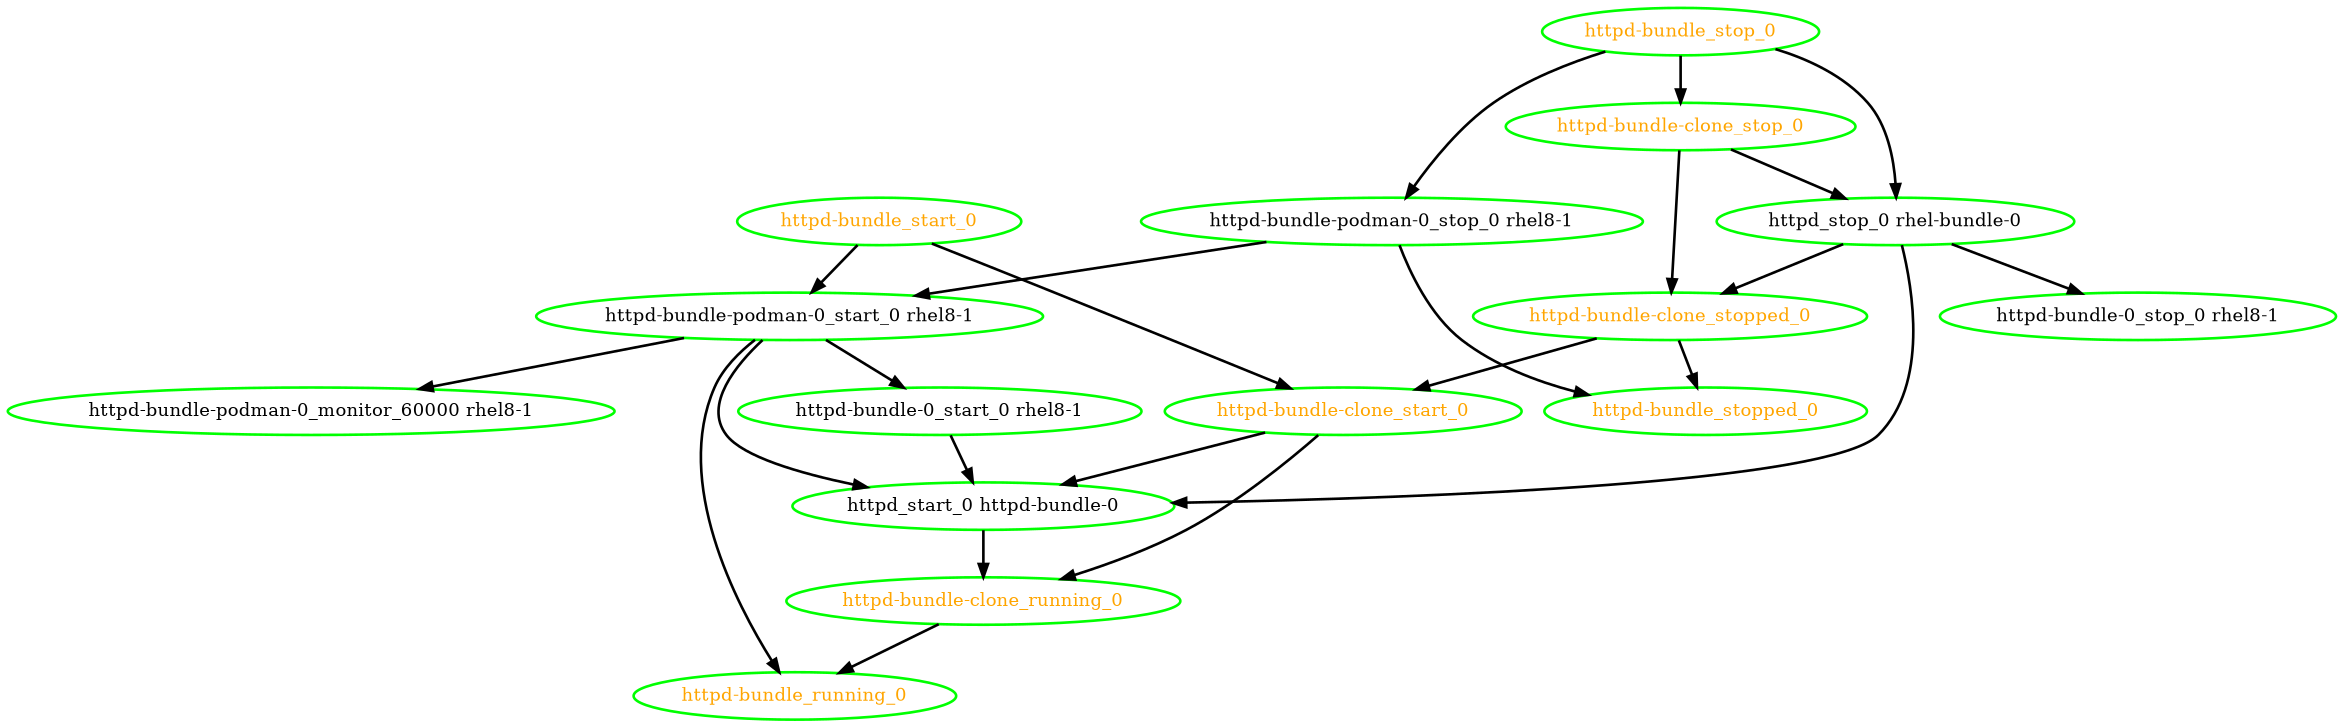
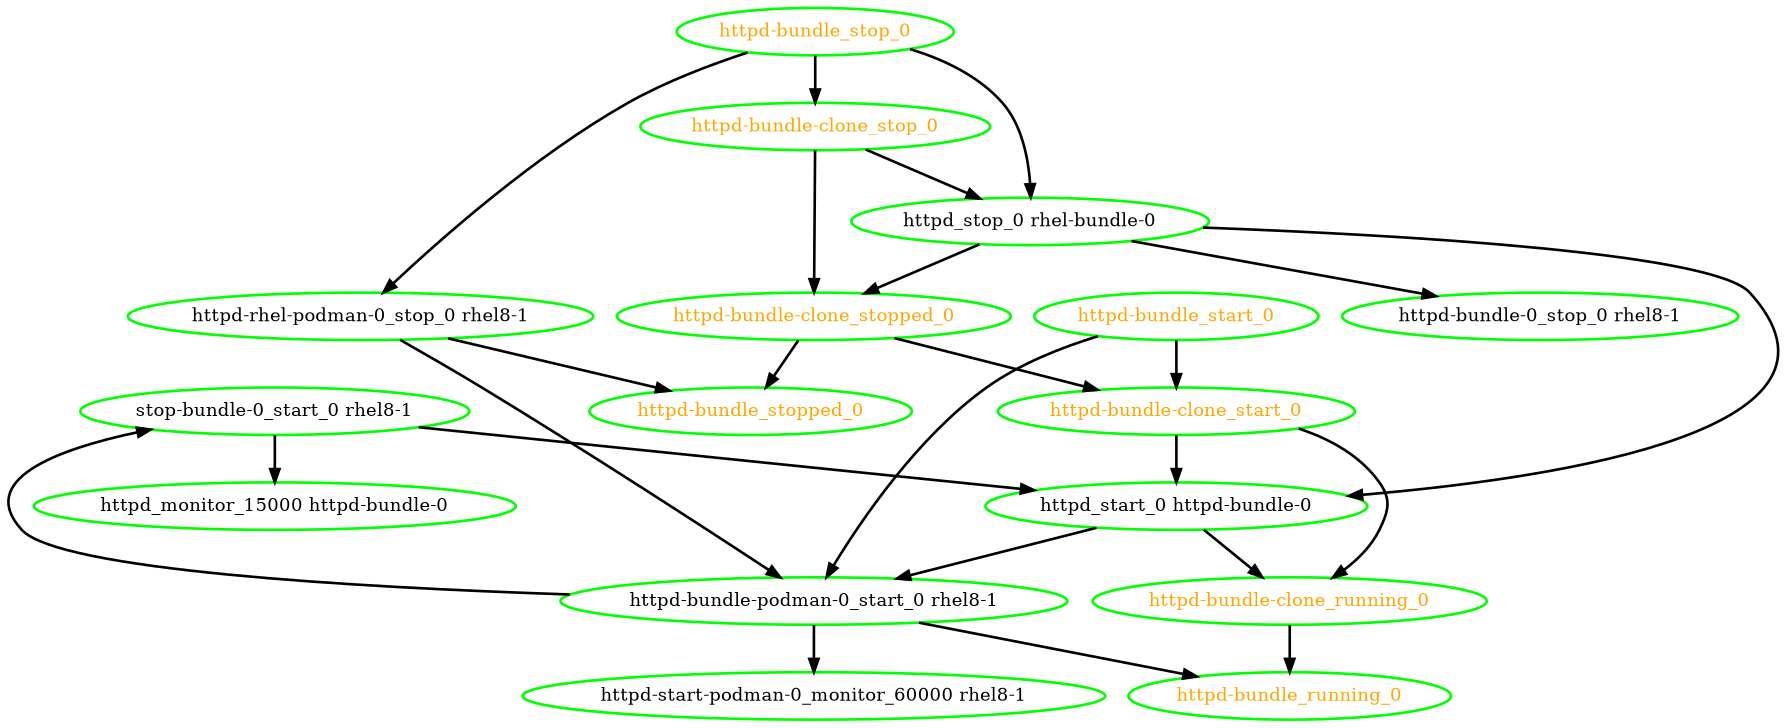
(1392, 221) -> (361, 316)
(311, 411) -> (814, 696)
(940, 411) -> (275, 411)
(736, 444) -> (1003, 552)
none -> (275, 506)
